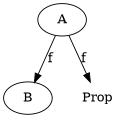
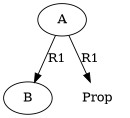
(50, 59) -> (57, 59)
(84, 59) -> (90, 59)
